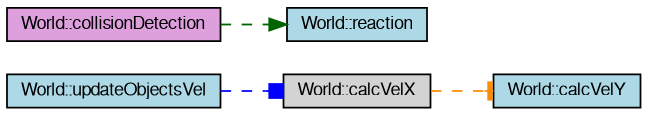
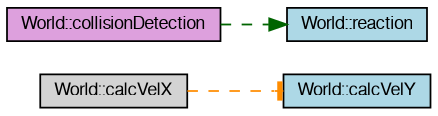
(114, 91) -> none
